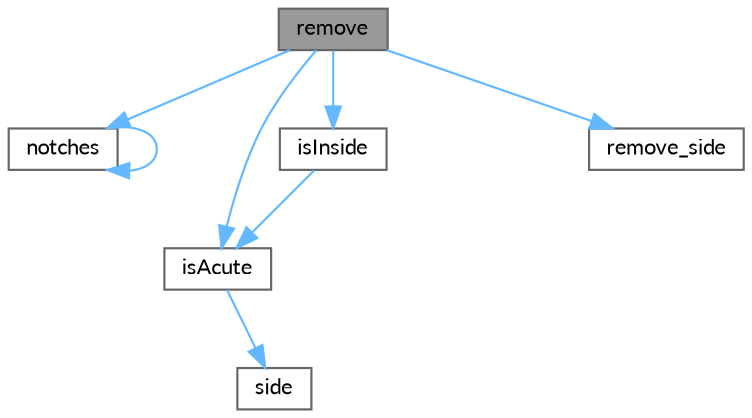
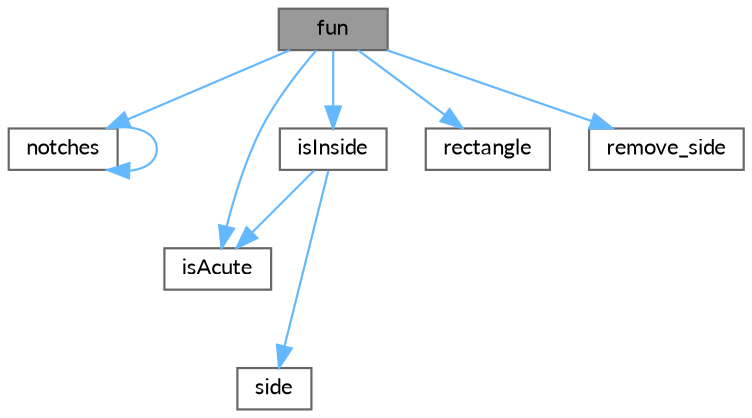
(333, 29) -> (333, 29)
none -> (488, 149)
(241, 319) -> (306, 258)
